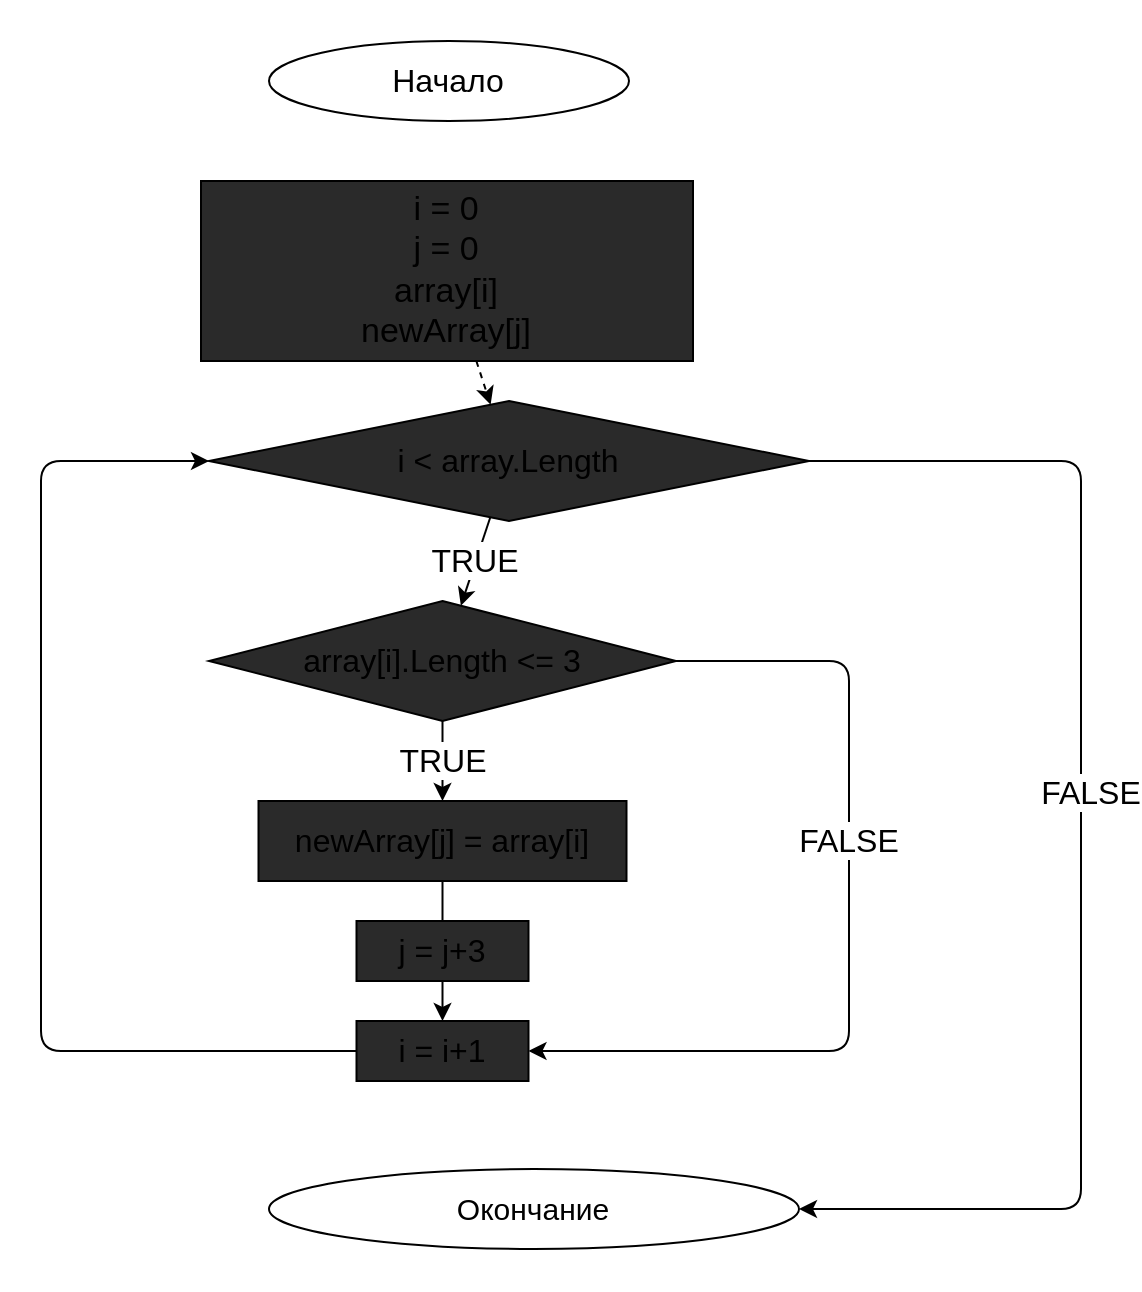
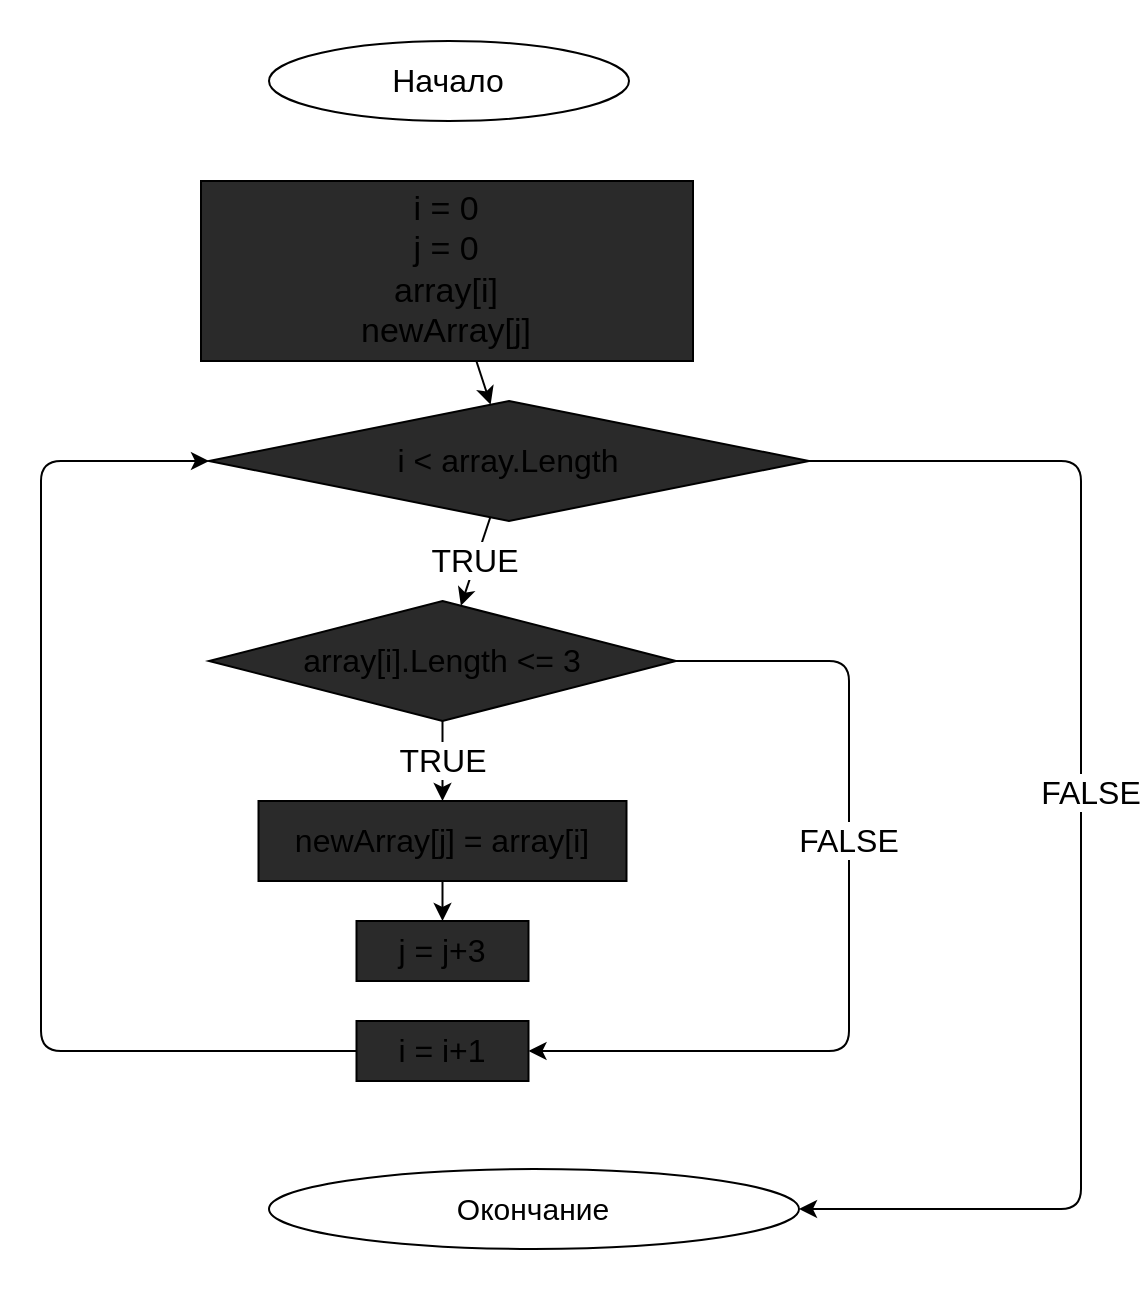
(482, 378) -> (482, 378)
(443, 994) -> (443, 906)
